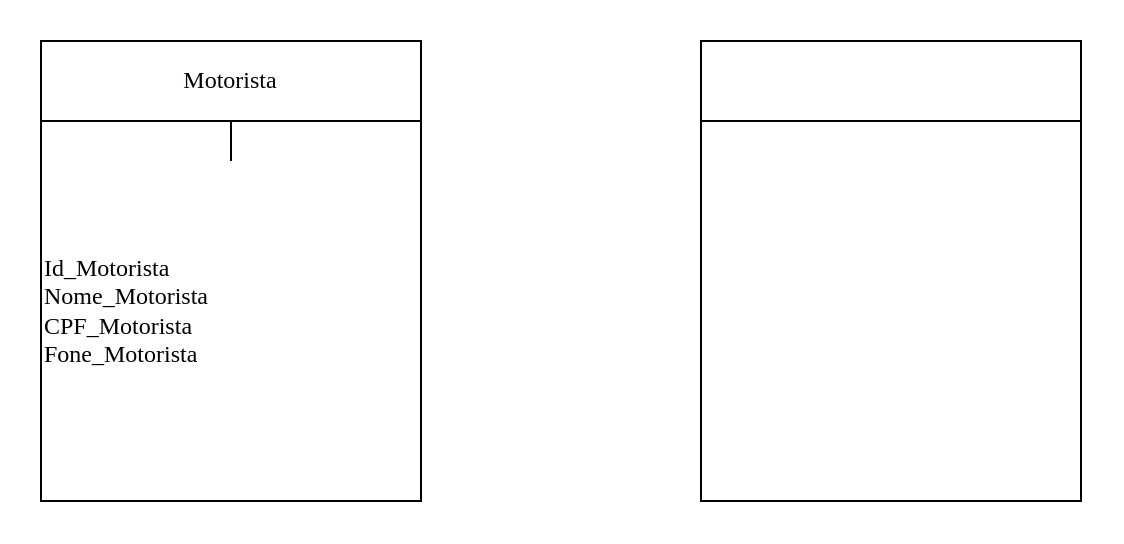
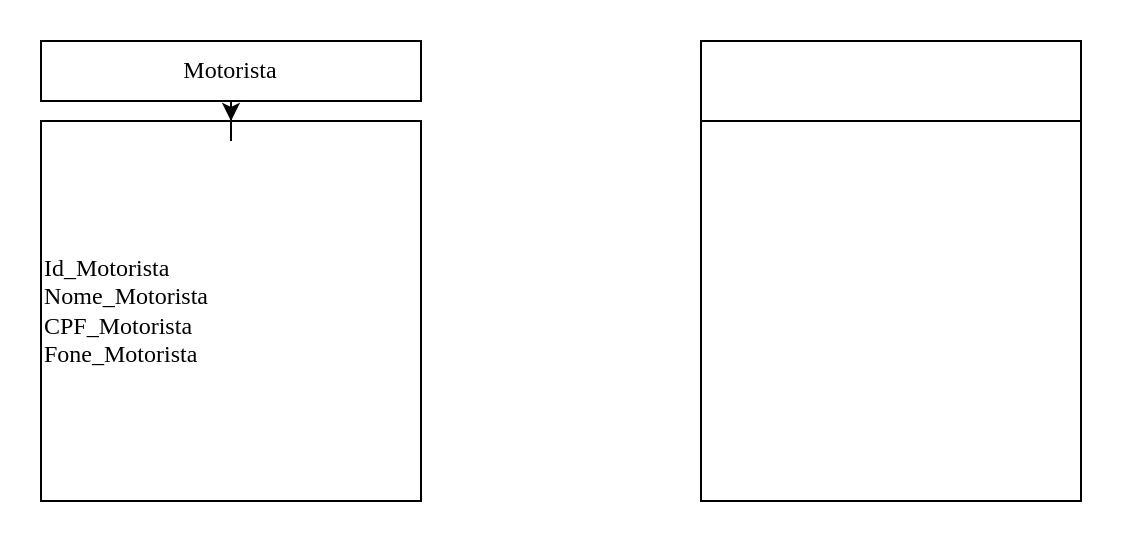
(231, 81) -> (231, 71)
